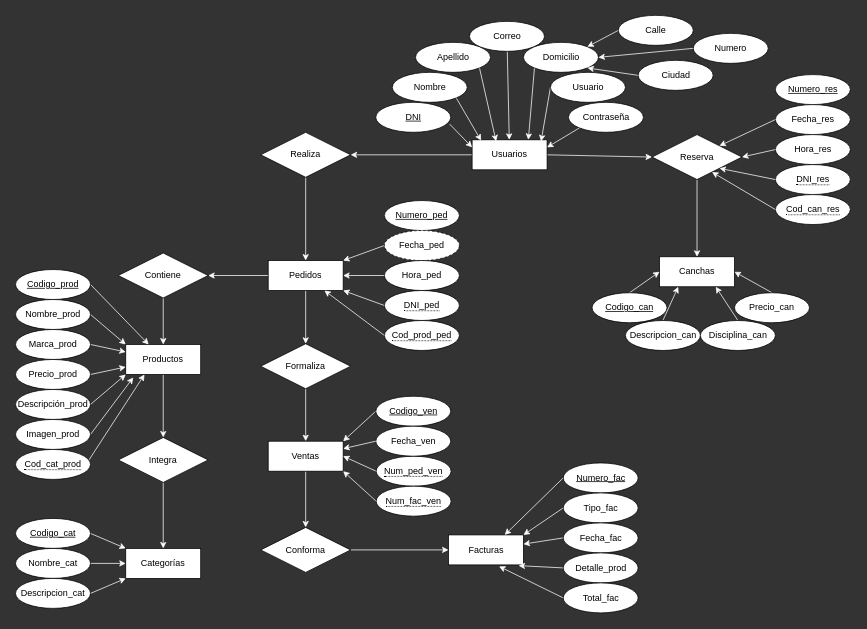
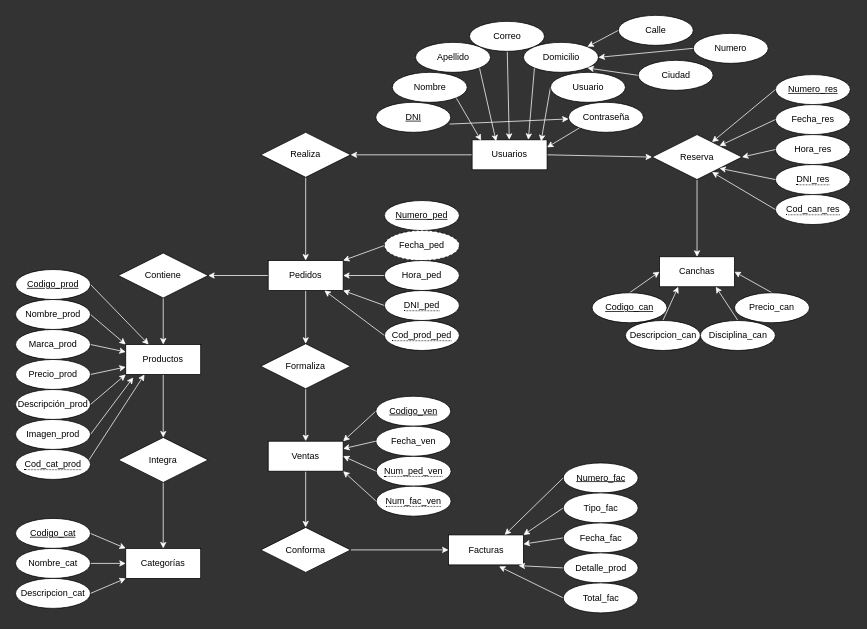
none -> (746, 114)
(461, 136) -> (532, 121)
